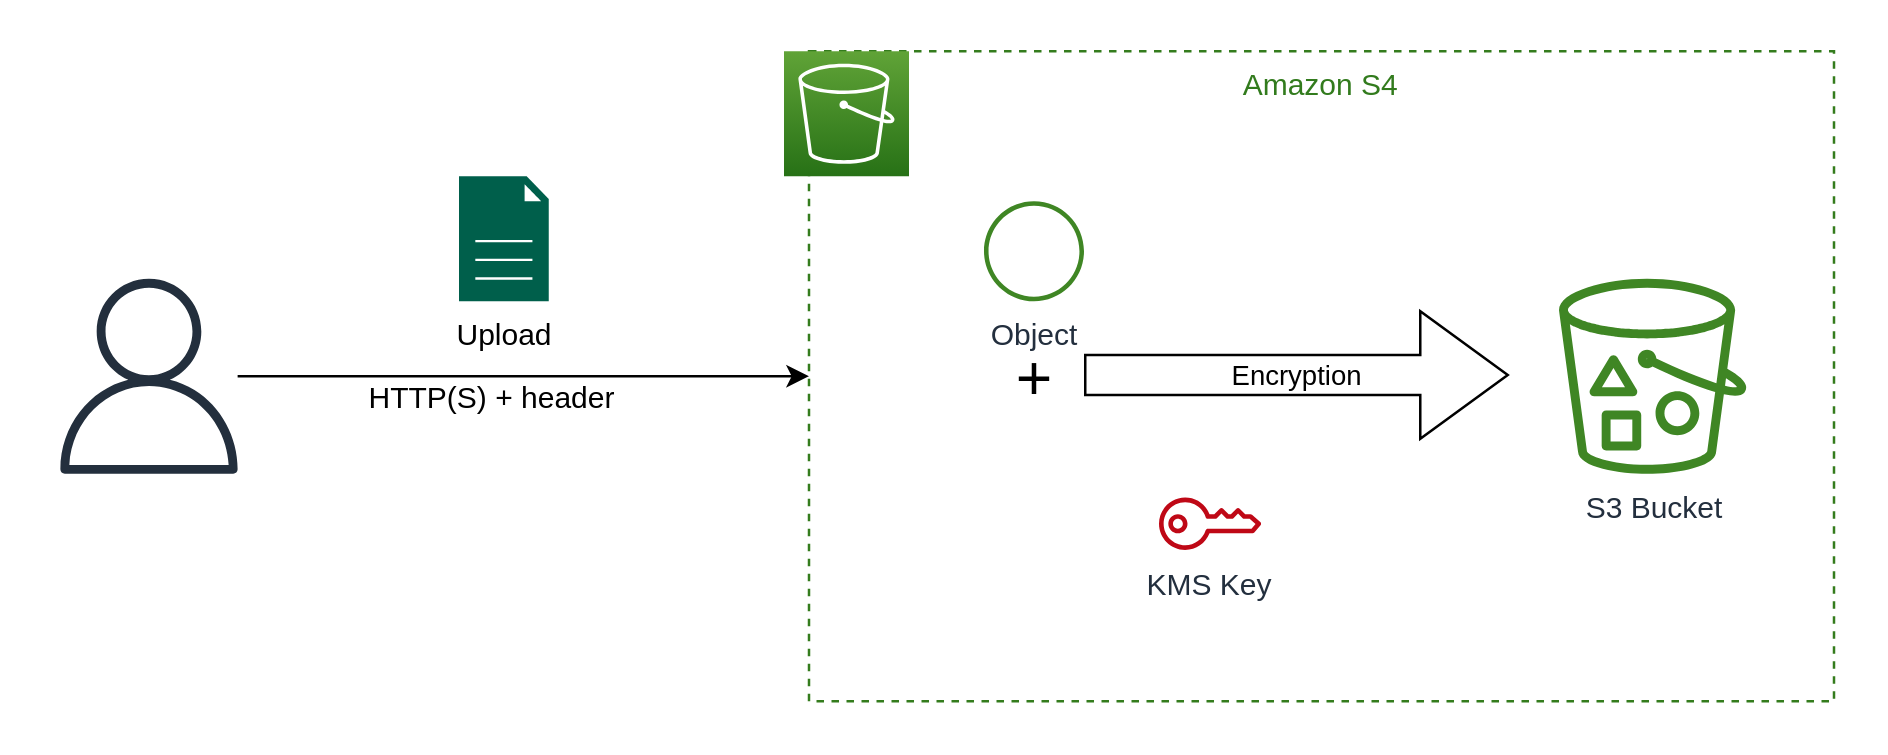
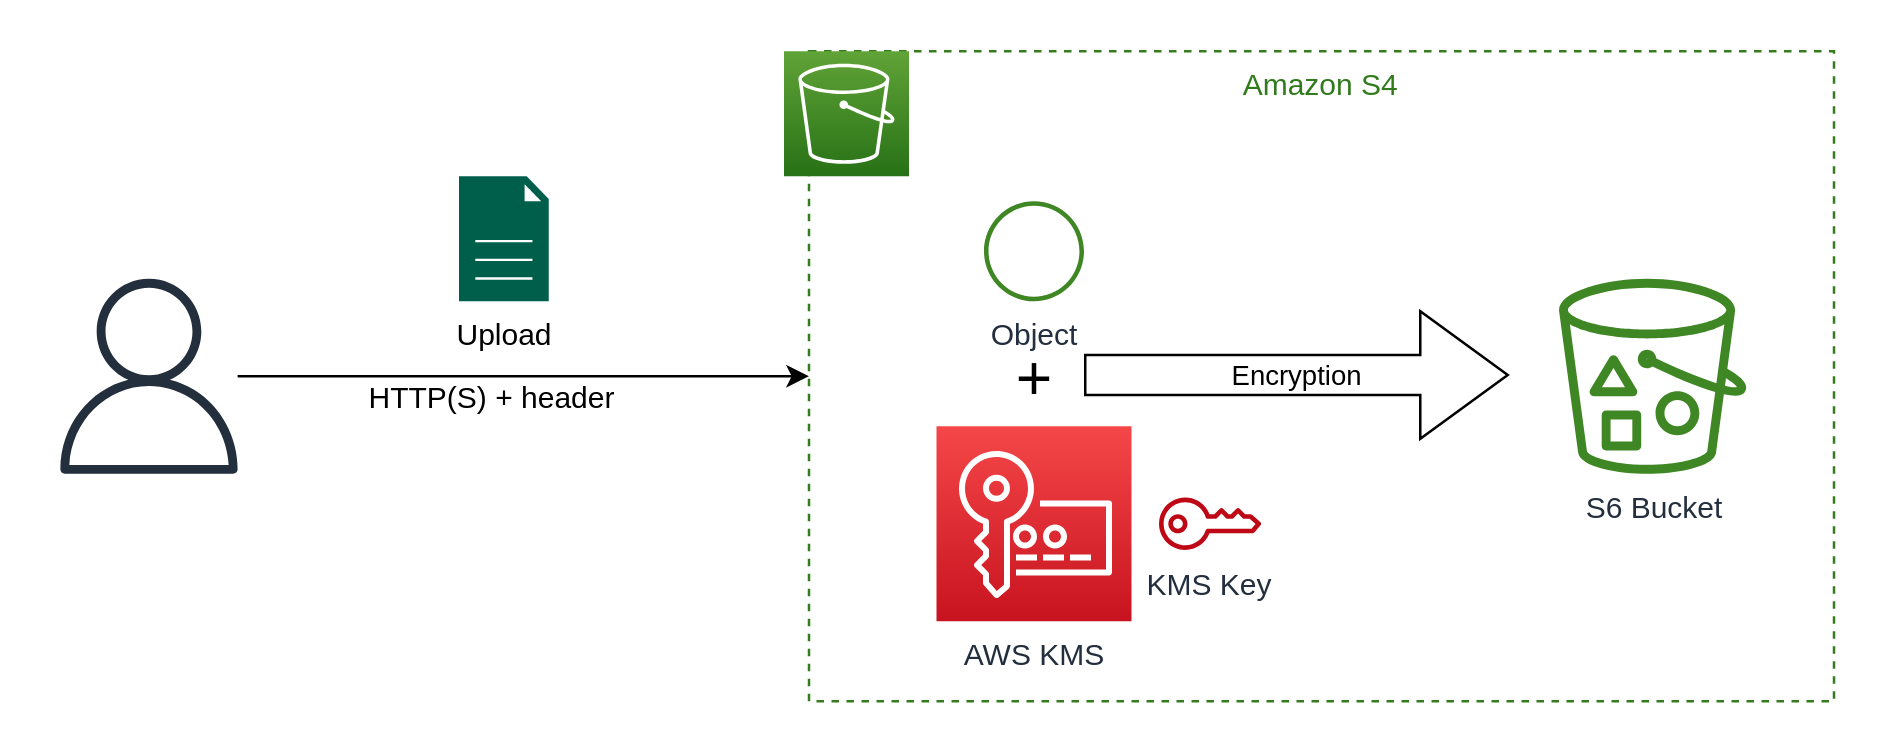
(1655, 509) -> (1655, 509)
none -> (1034, 524)
